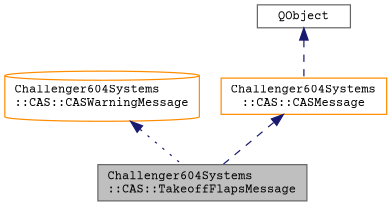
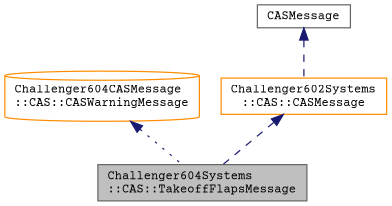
(304, 16) -> (304, 16)
(102, 96) -> (102, 96)
(304, 96) -> (304, 96)
